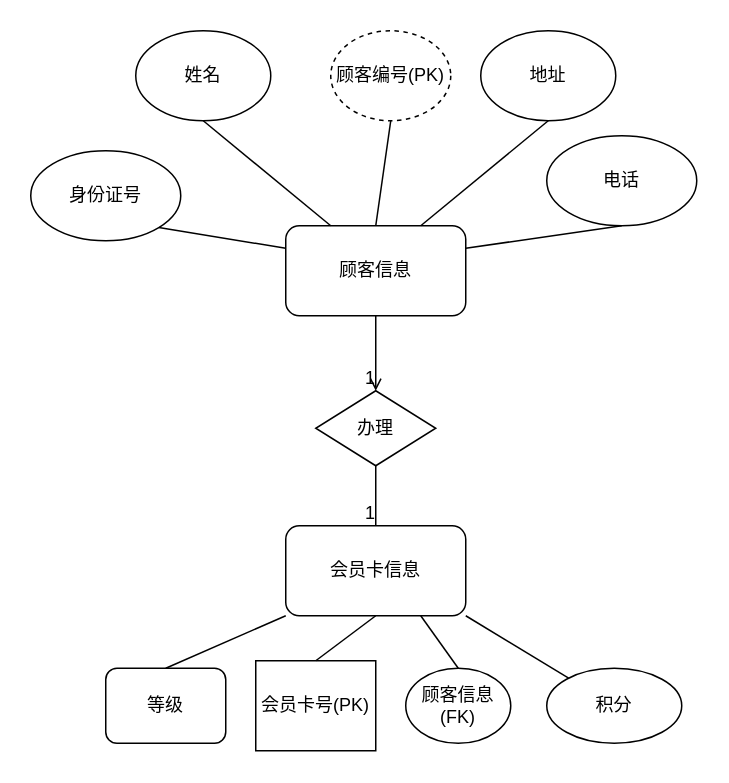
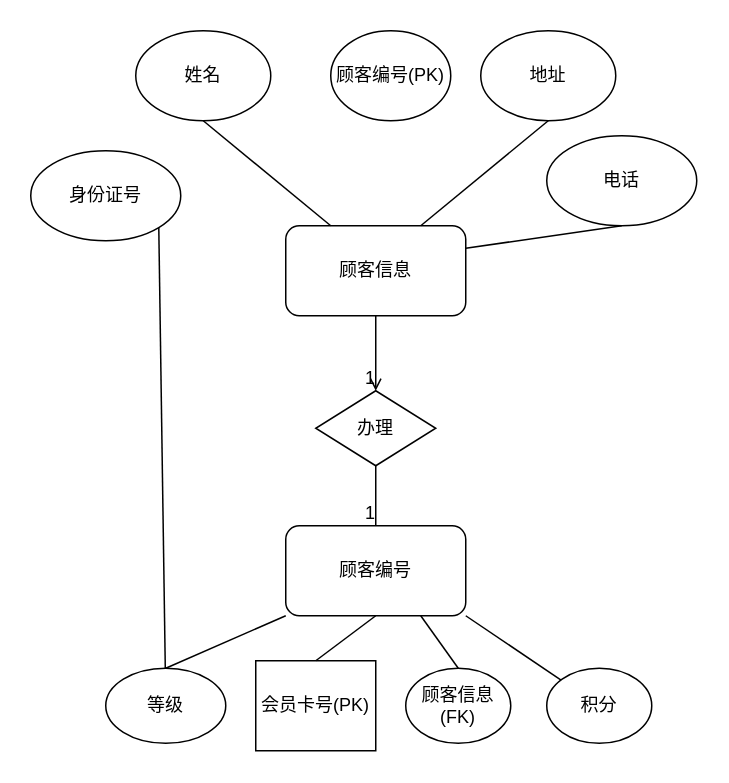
(391, 76) -> (391, 76)
(383, 173) -> none
(222, 238) -> (162, 448)
(376, 571) -> (376, 571)
(166, 706) -> (166, 706)
(614, 706) -> (599, 706)
